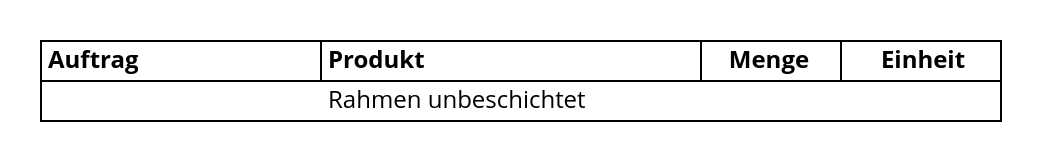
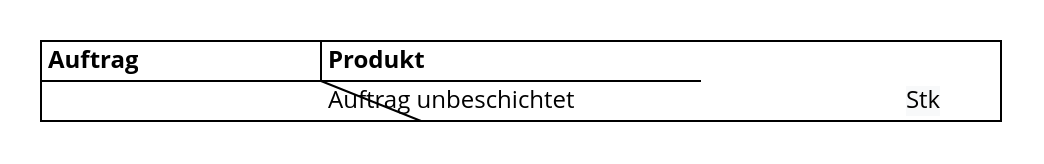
(771, 61) -> none
(921, 61) -> none
(457, 101) -> (464, 101)
none -> (921, 101)
